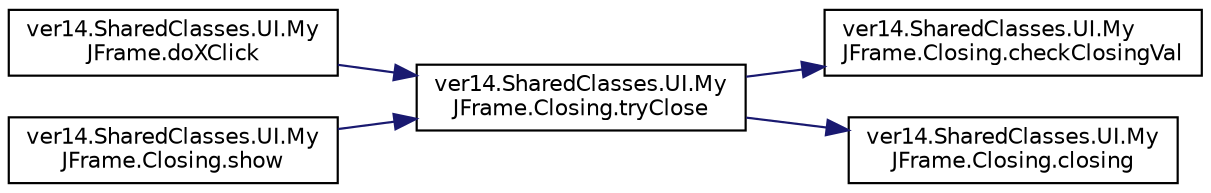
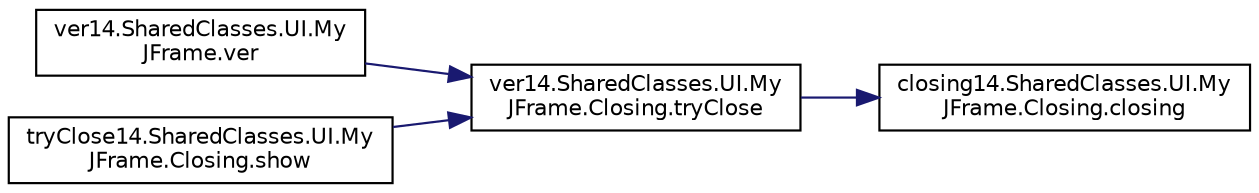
(173, 43) -> (201, 43)
(1013, 43) -> none
(173, 150) -> (201, 150)
(1013, 150) -> (1065, 98)
